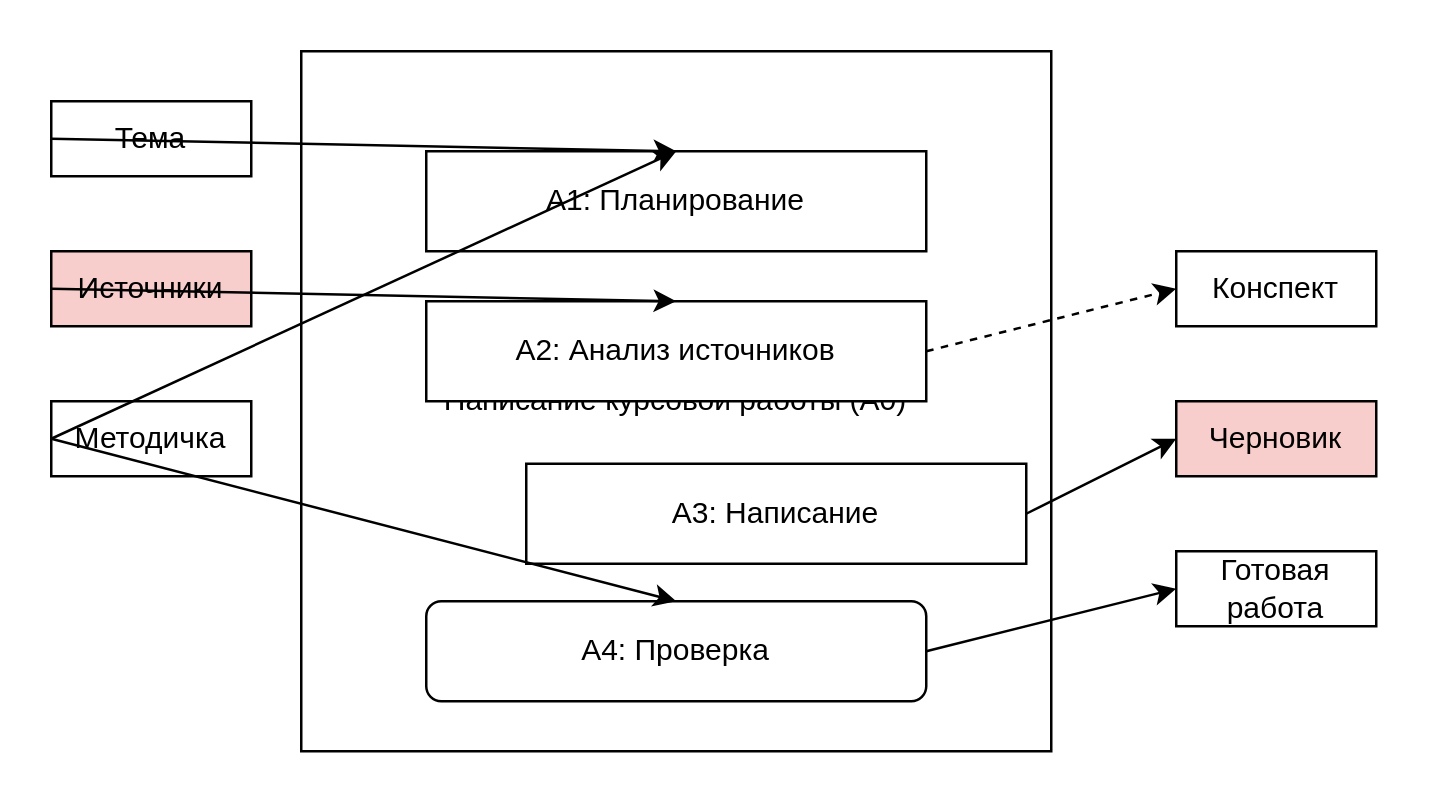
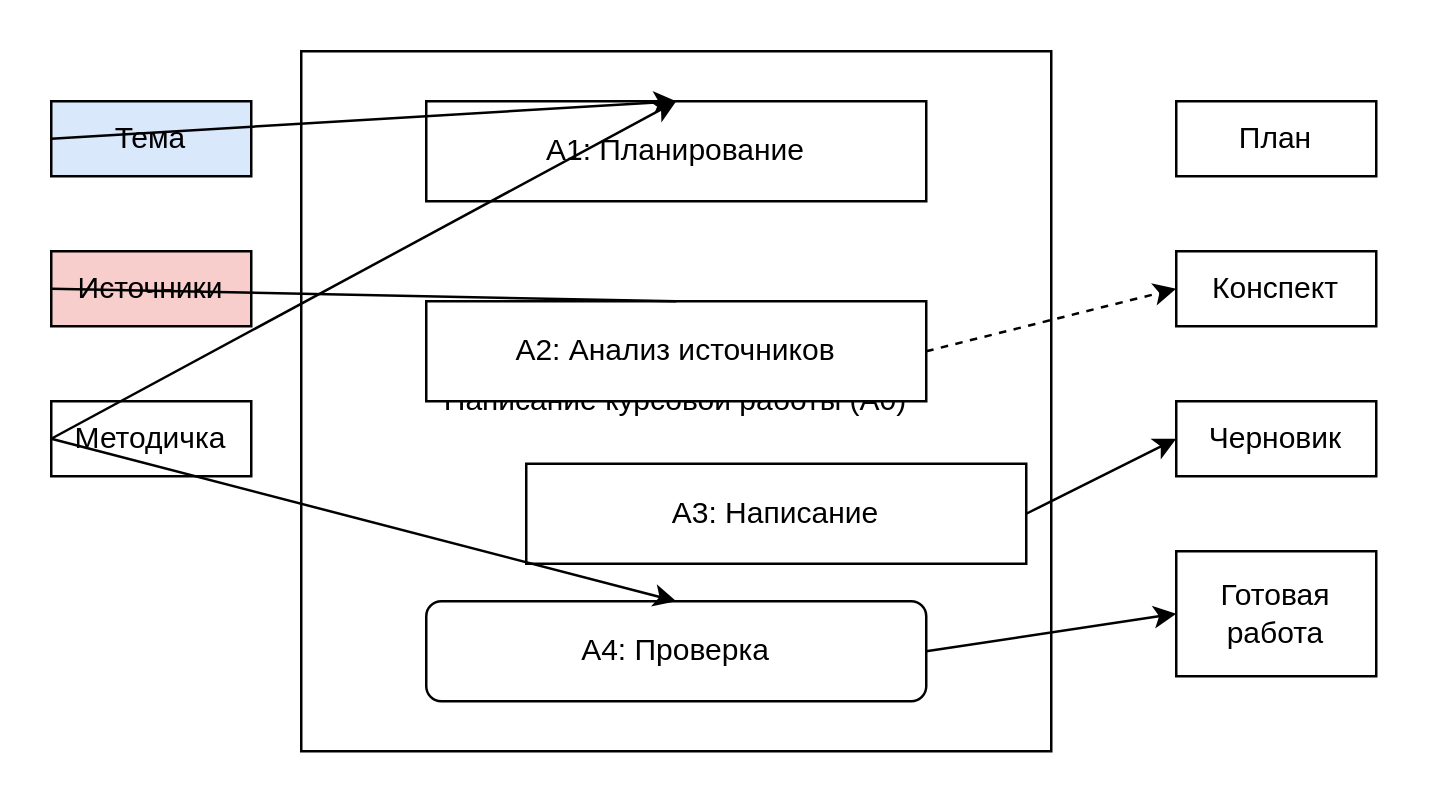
(151, 139) -> (151, 139)
none -> (1276, 139)
(676, 201) -> (676, 151)
(658, 301) -> (665, 301)
(1276, 439) -> (1276, 439)
(1276, 589) -> (1276, 614)
